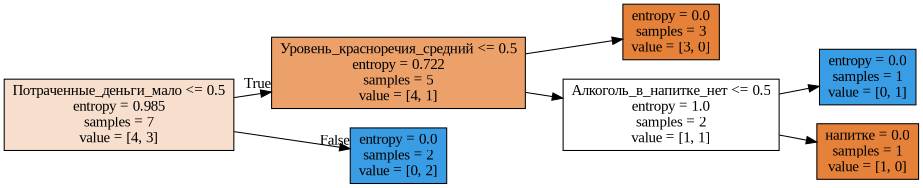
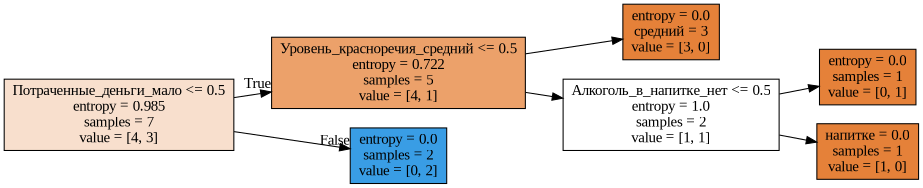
(671, 32) -> (671, 32)
(868, 77) -> (868, 77)
